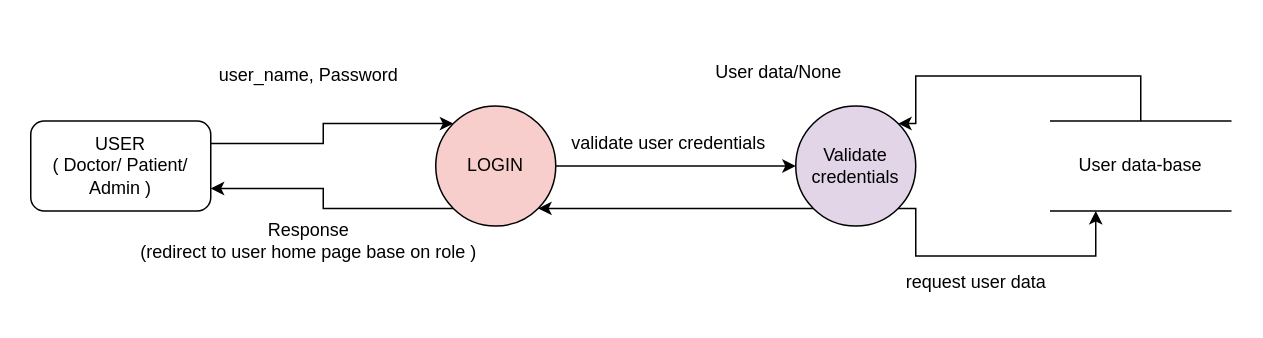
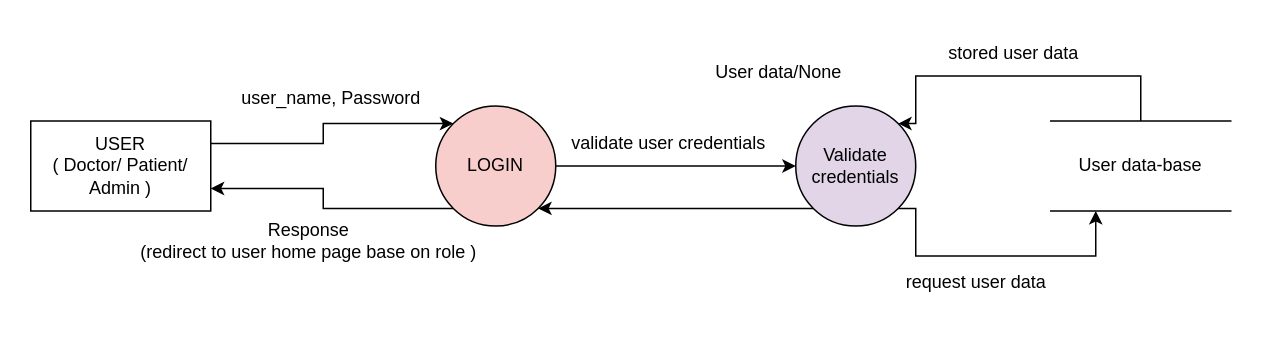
none -> (1013, 53)
(308, 76) -> (331, 98)
(121, 166) -> (121, 166)
